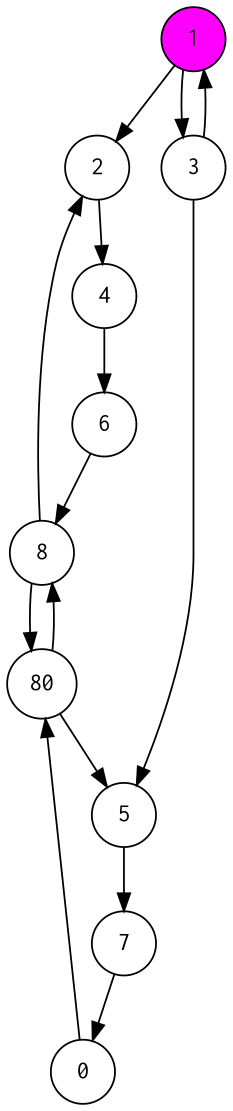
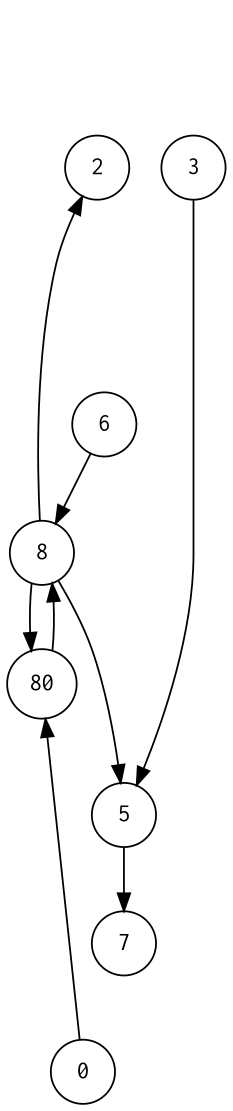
(193, 39) -> none
(104, 296) -> none
(79, 743) -> (98, 670)
(106, 999) -> none
